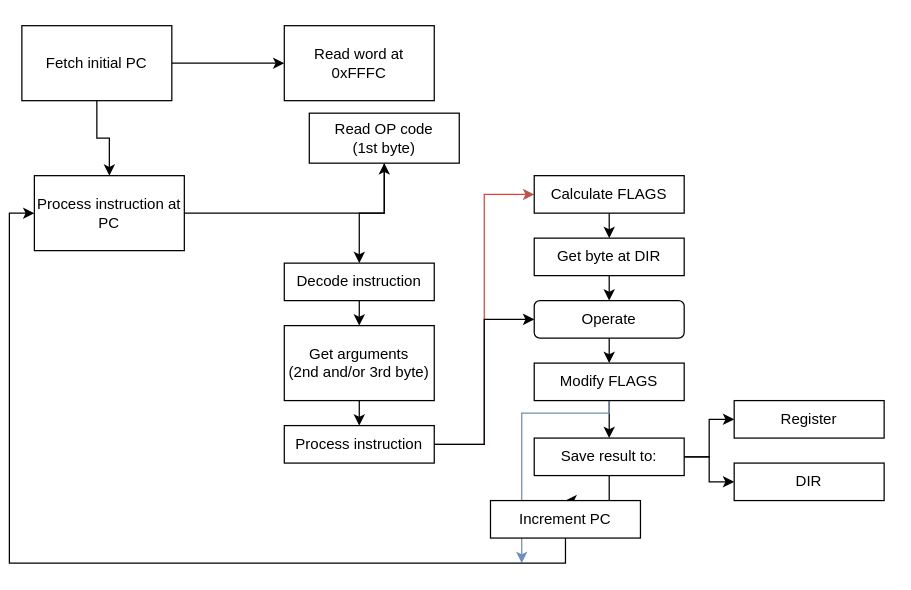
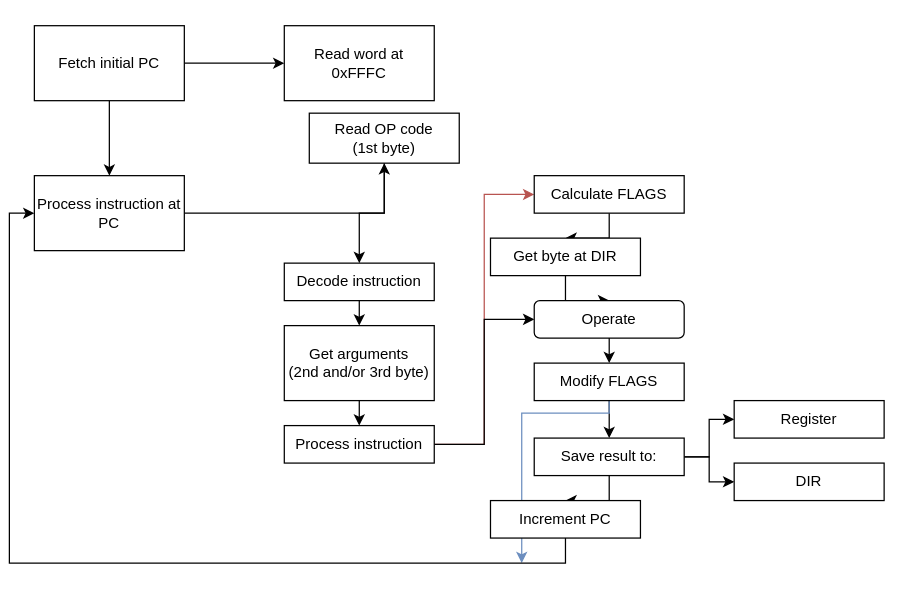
(97, 63) -> (109, 63)
(609, 257) -> (566, 257)
